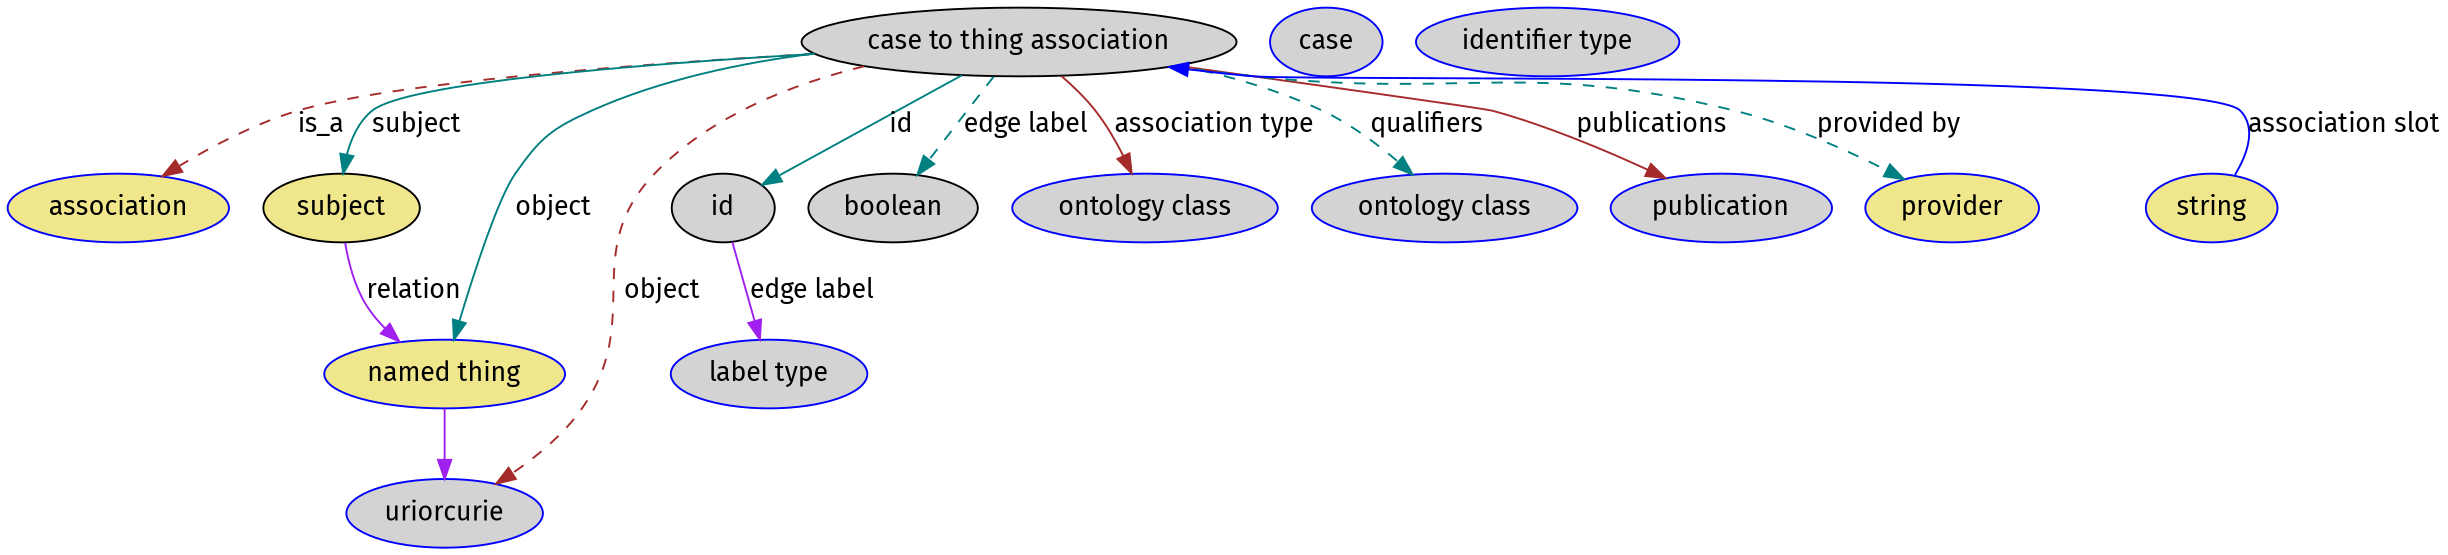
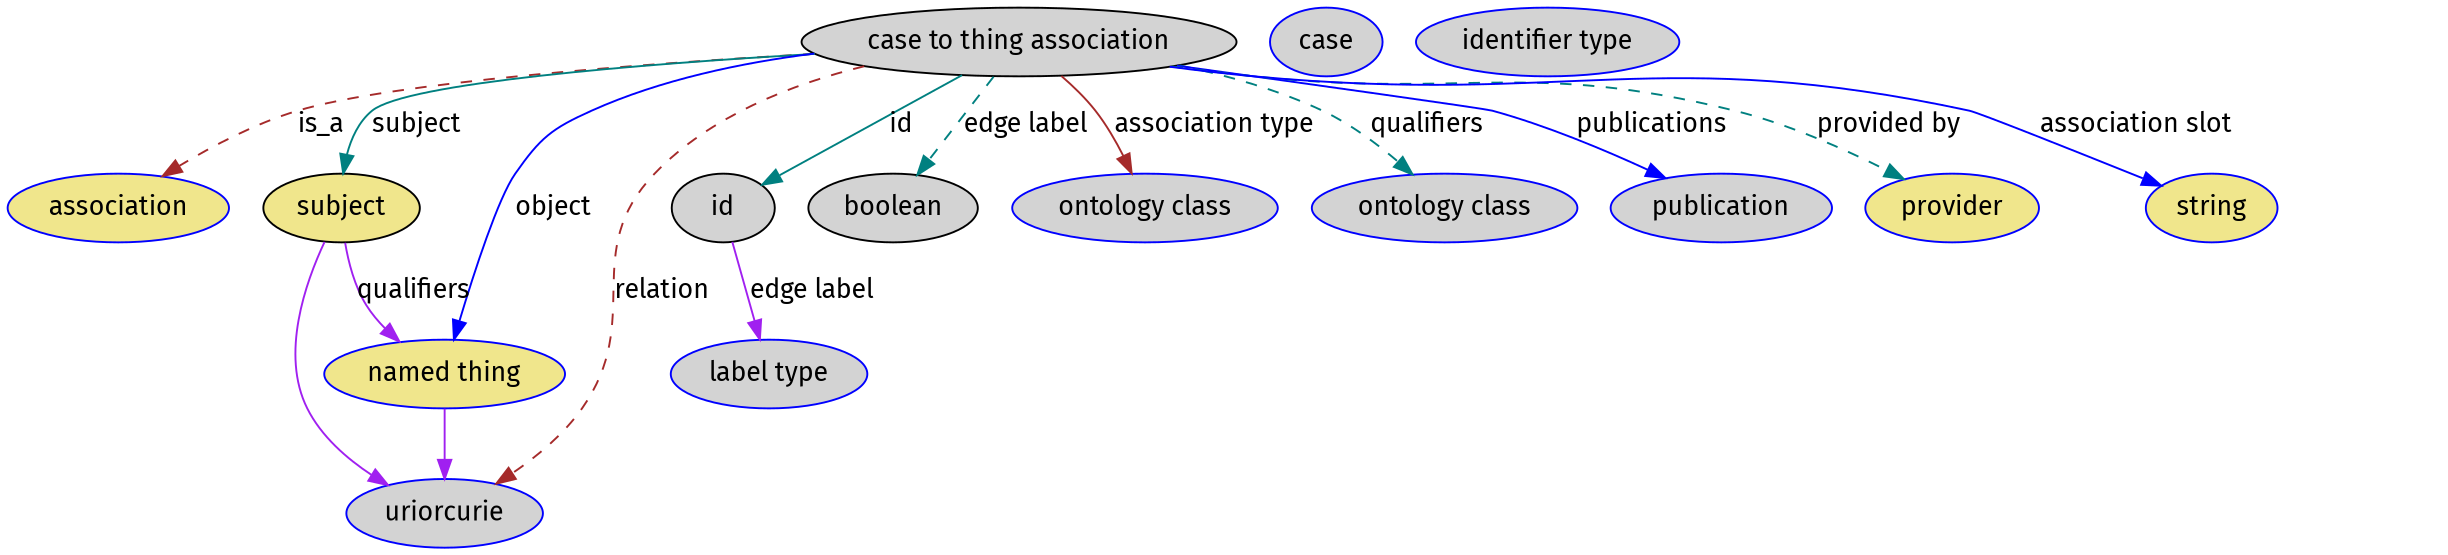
(1750, 80) -> (1663, 79)
(1417, 99) -> (1417, 99)
(579, 117) -> (579, 117)
(414, 291) -> (414, 291)
(662, 291) -> (662, 291)
none -> (297, 370)
